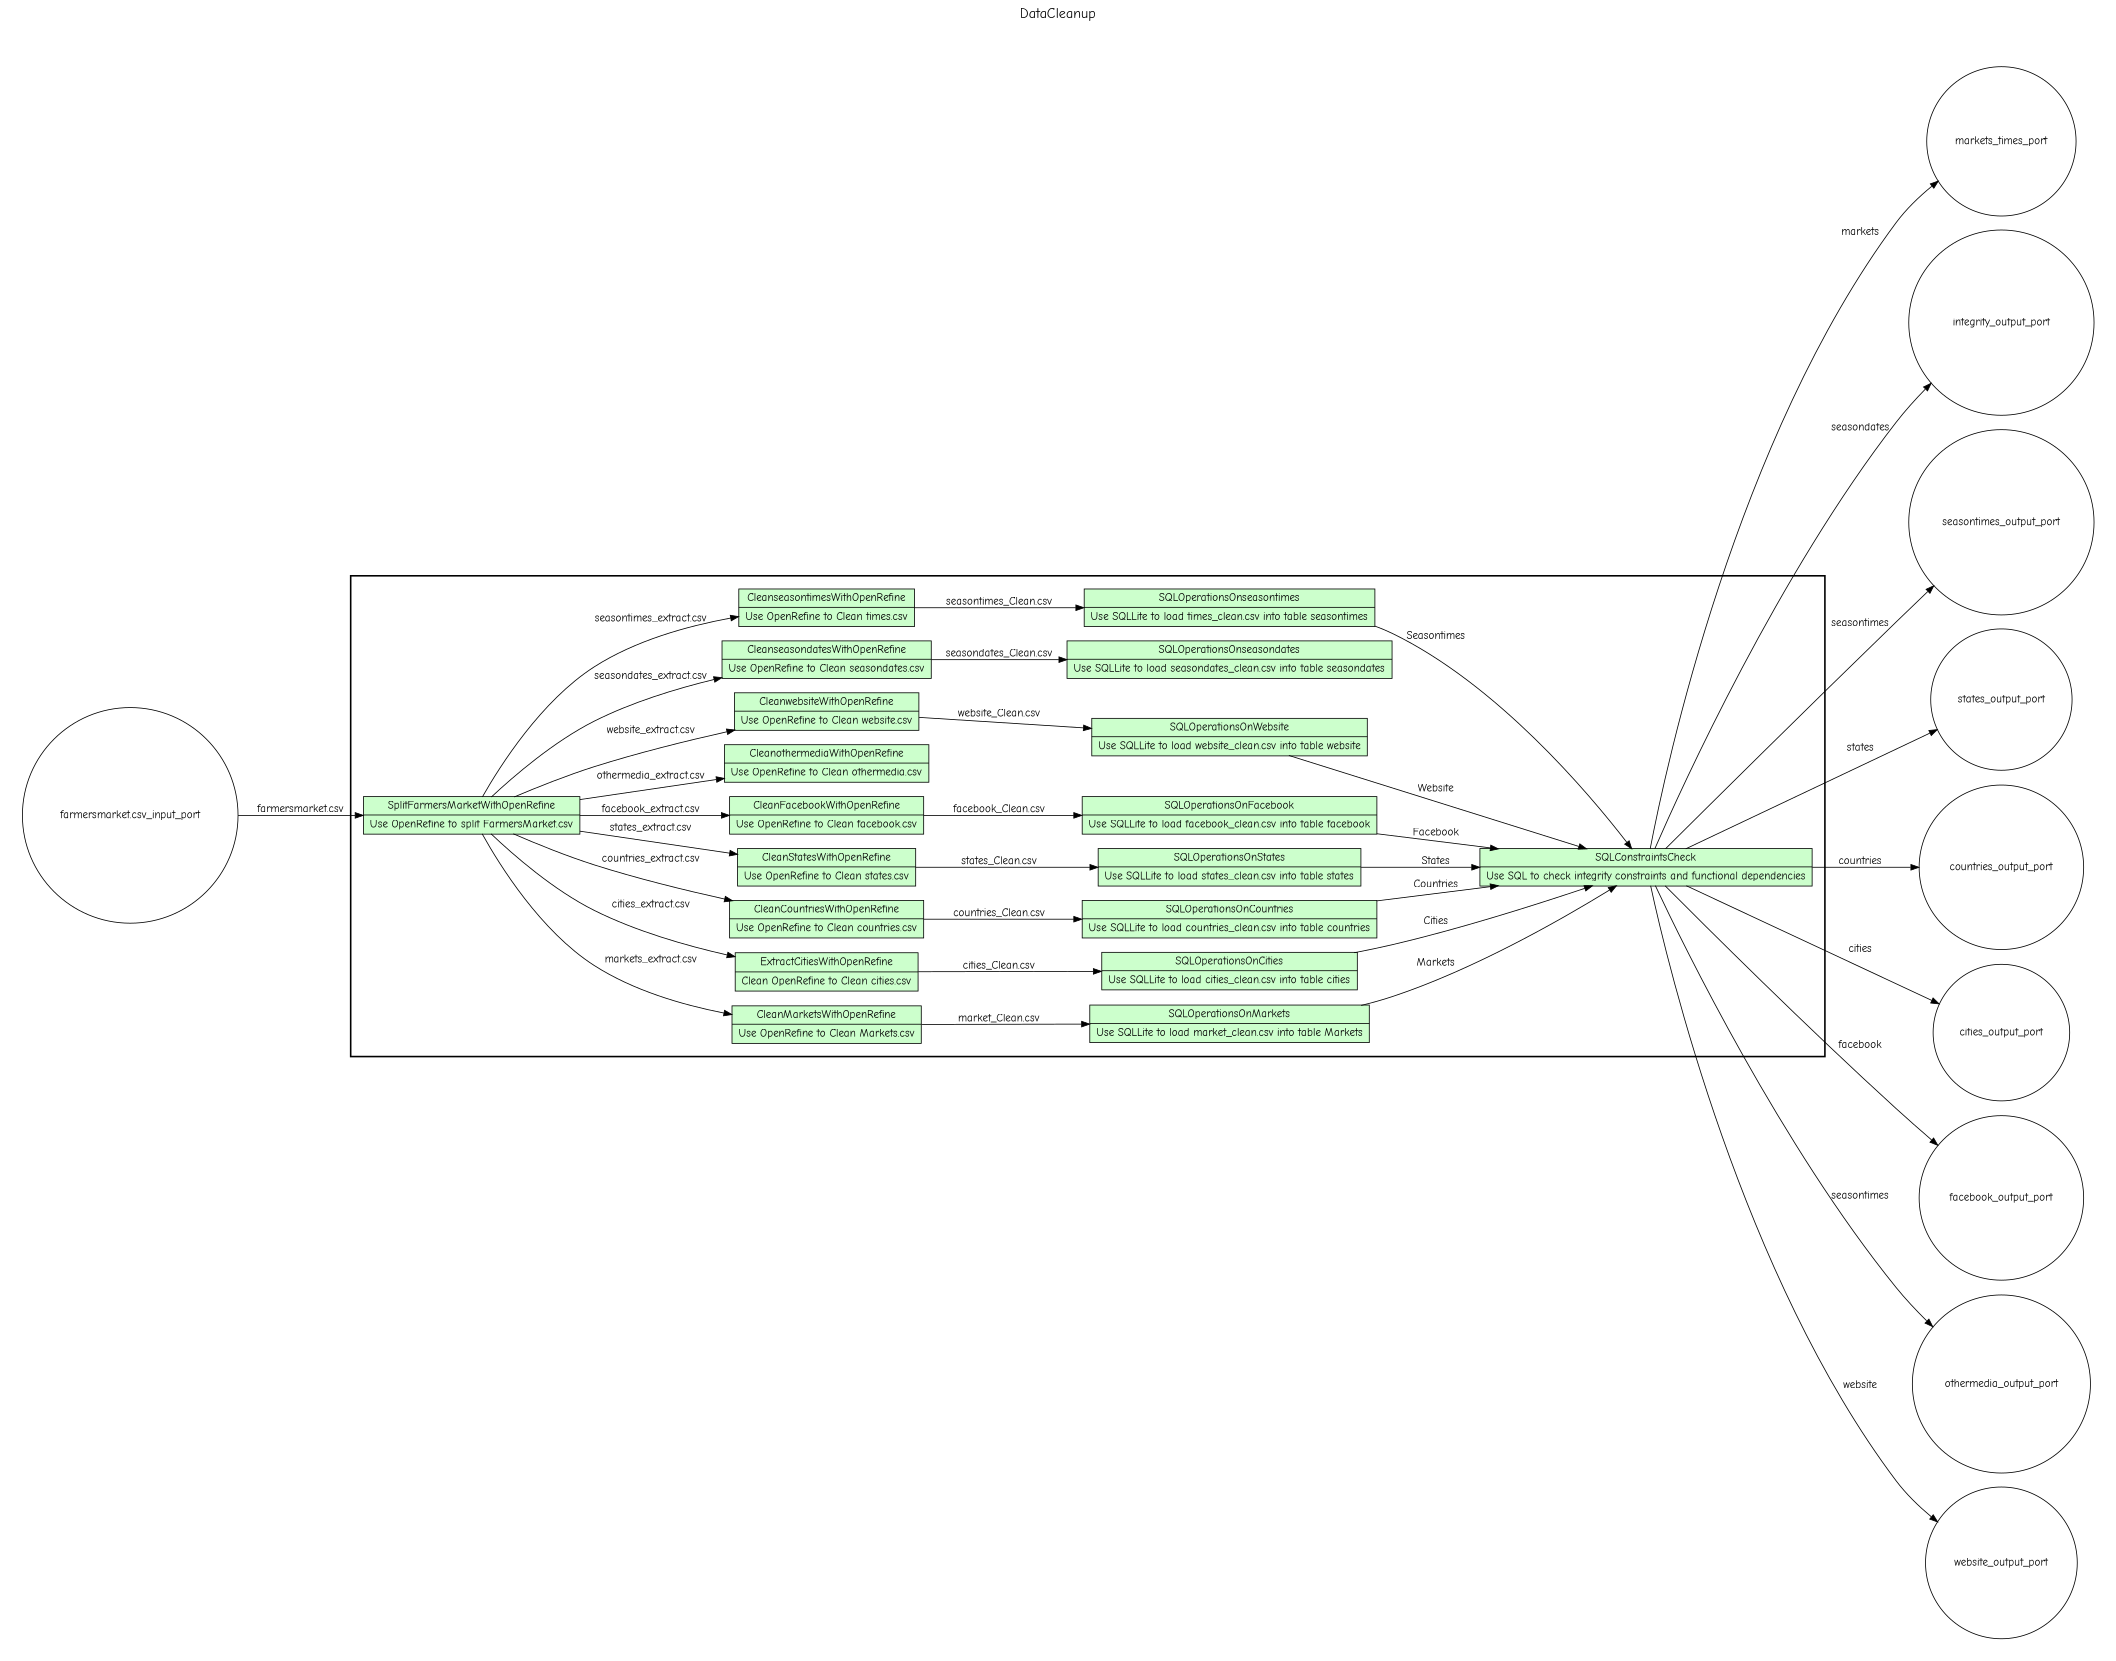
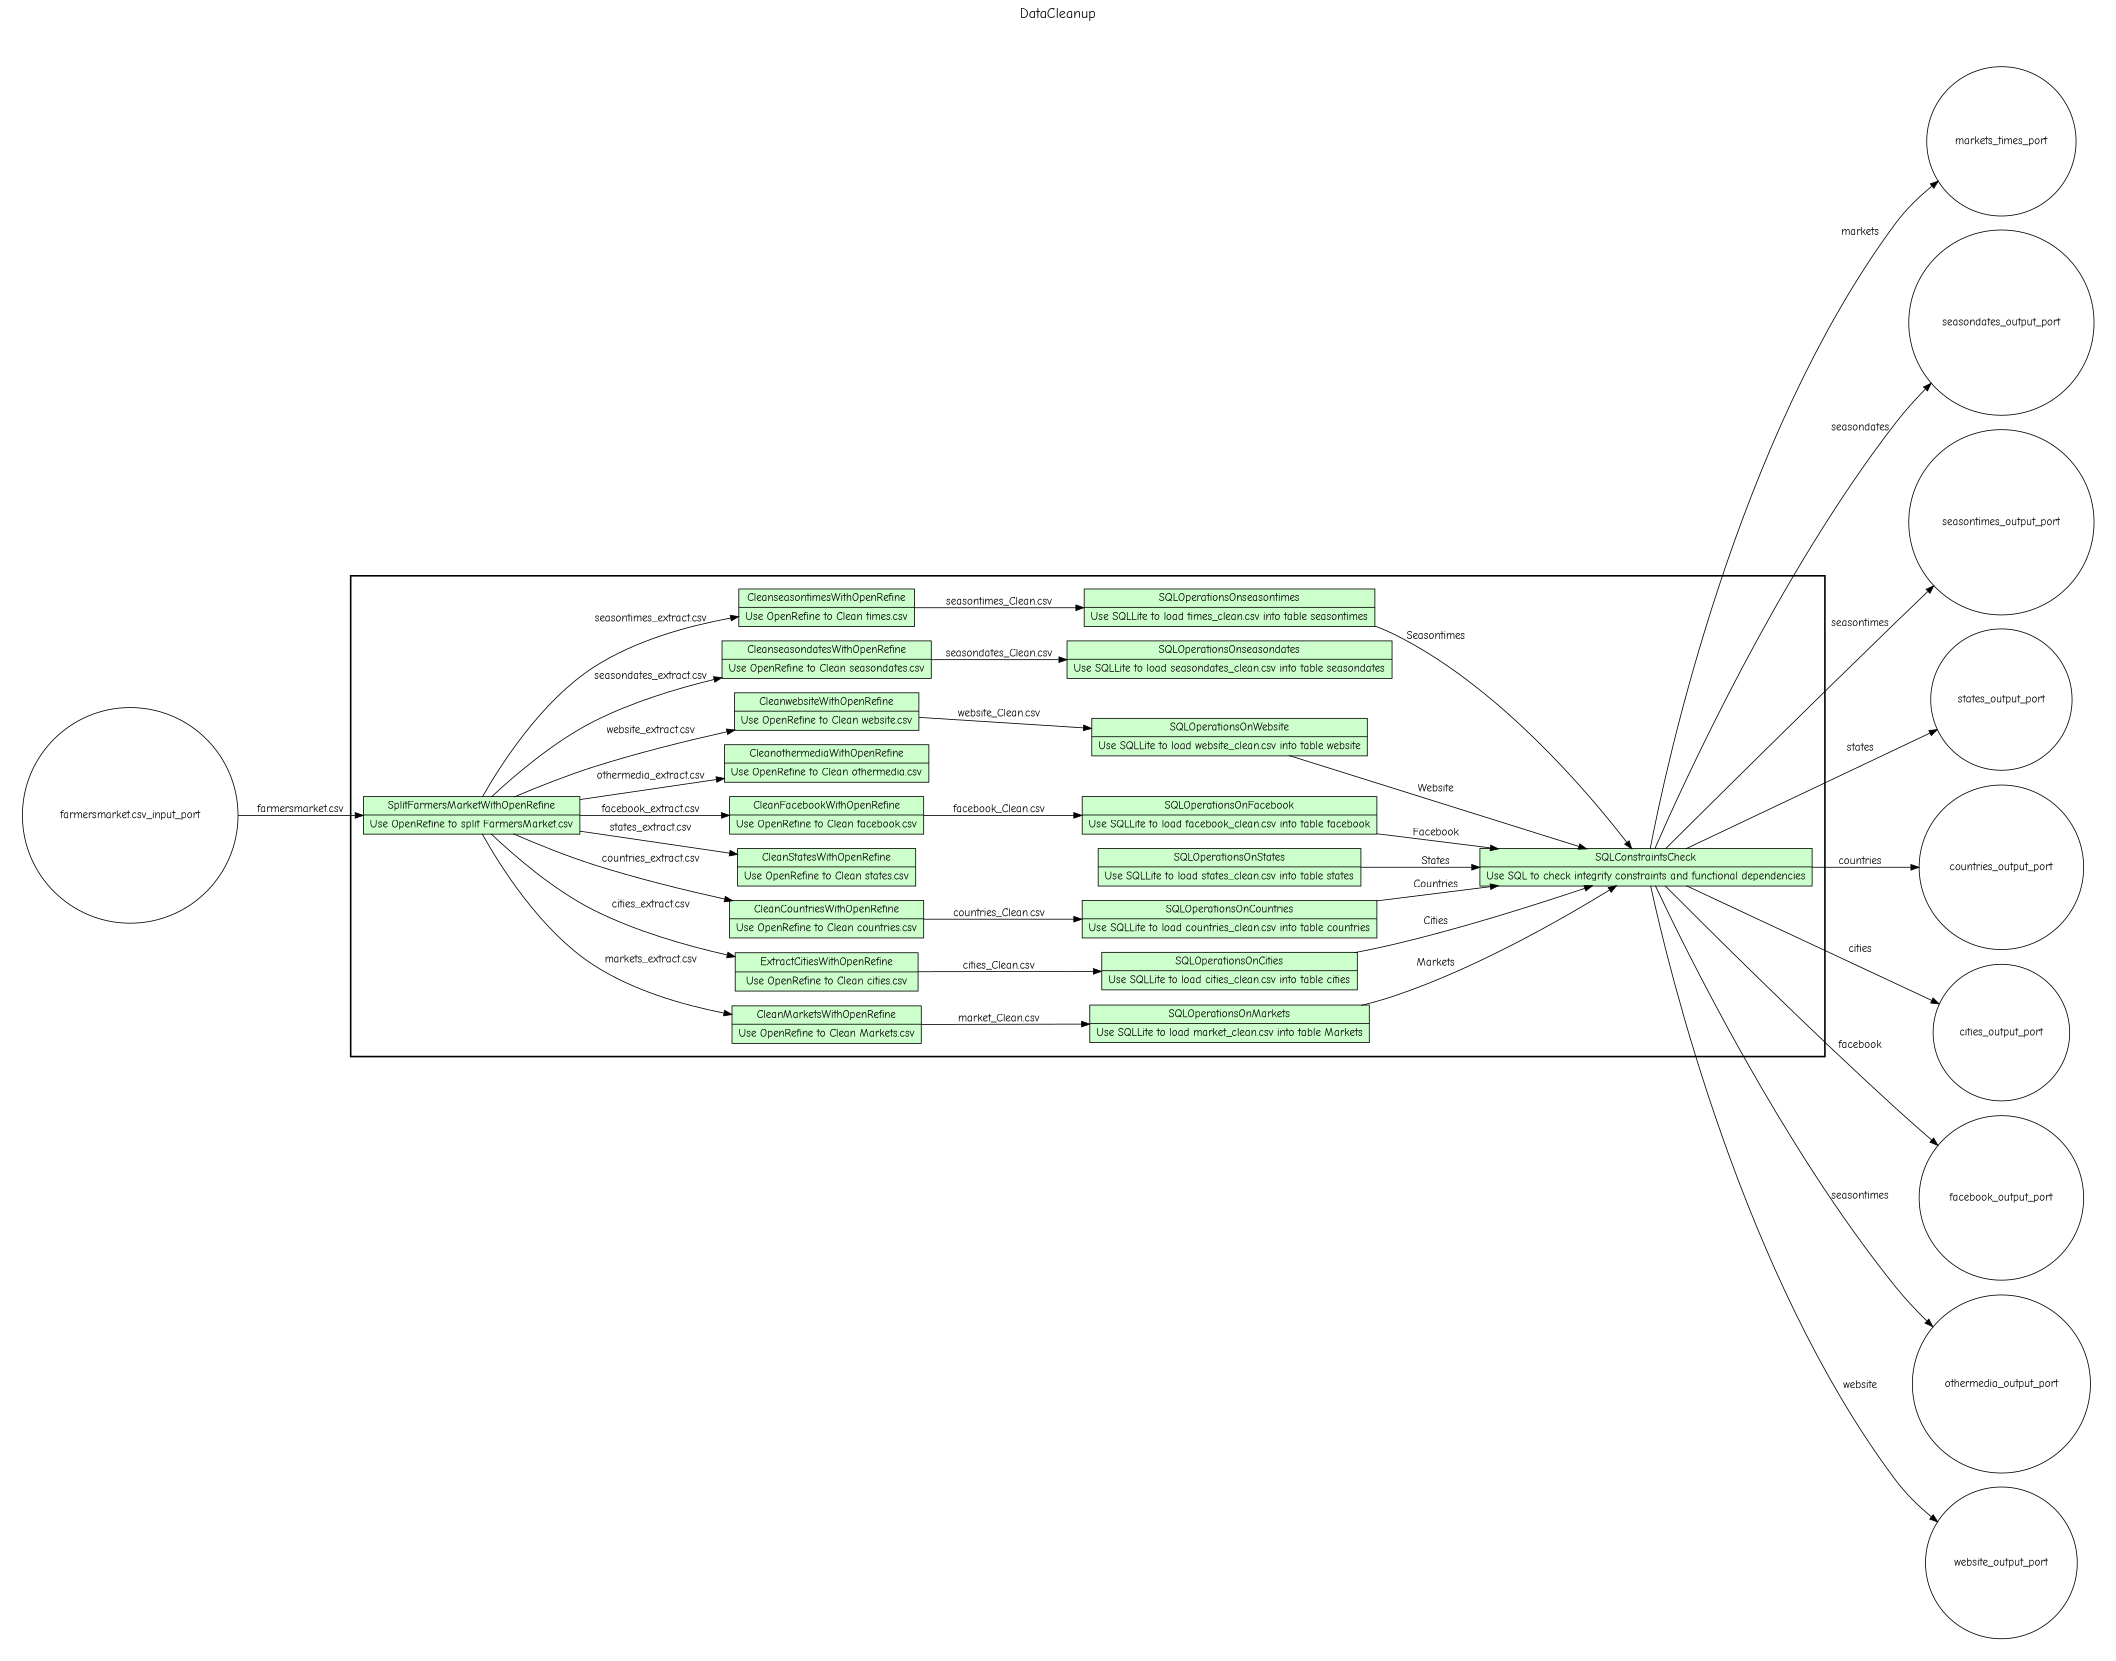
(2001, 323) -> (2001, 323)
(1003, 867) -> none
(827, 981) -> (827, 981)
